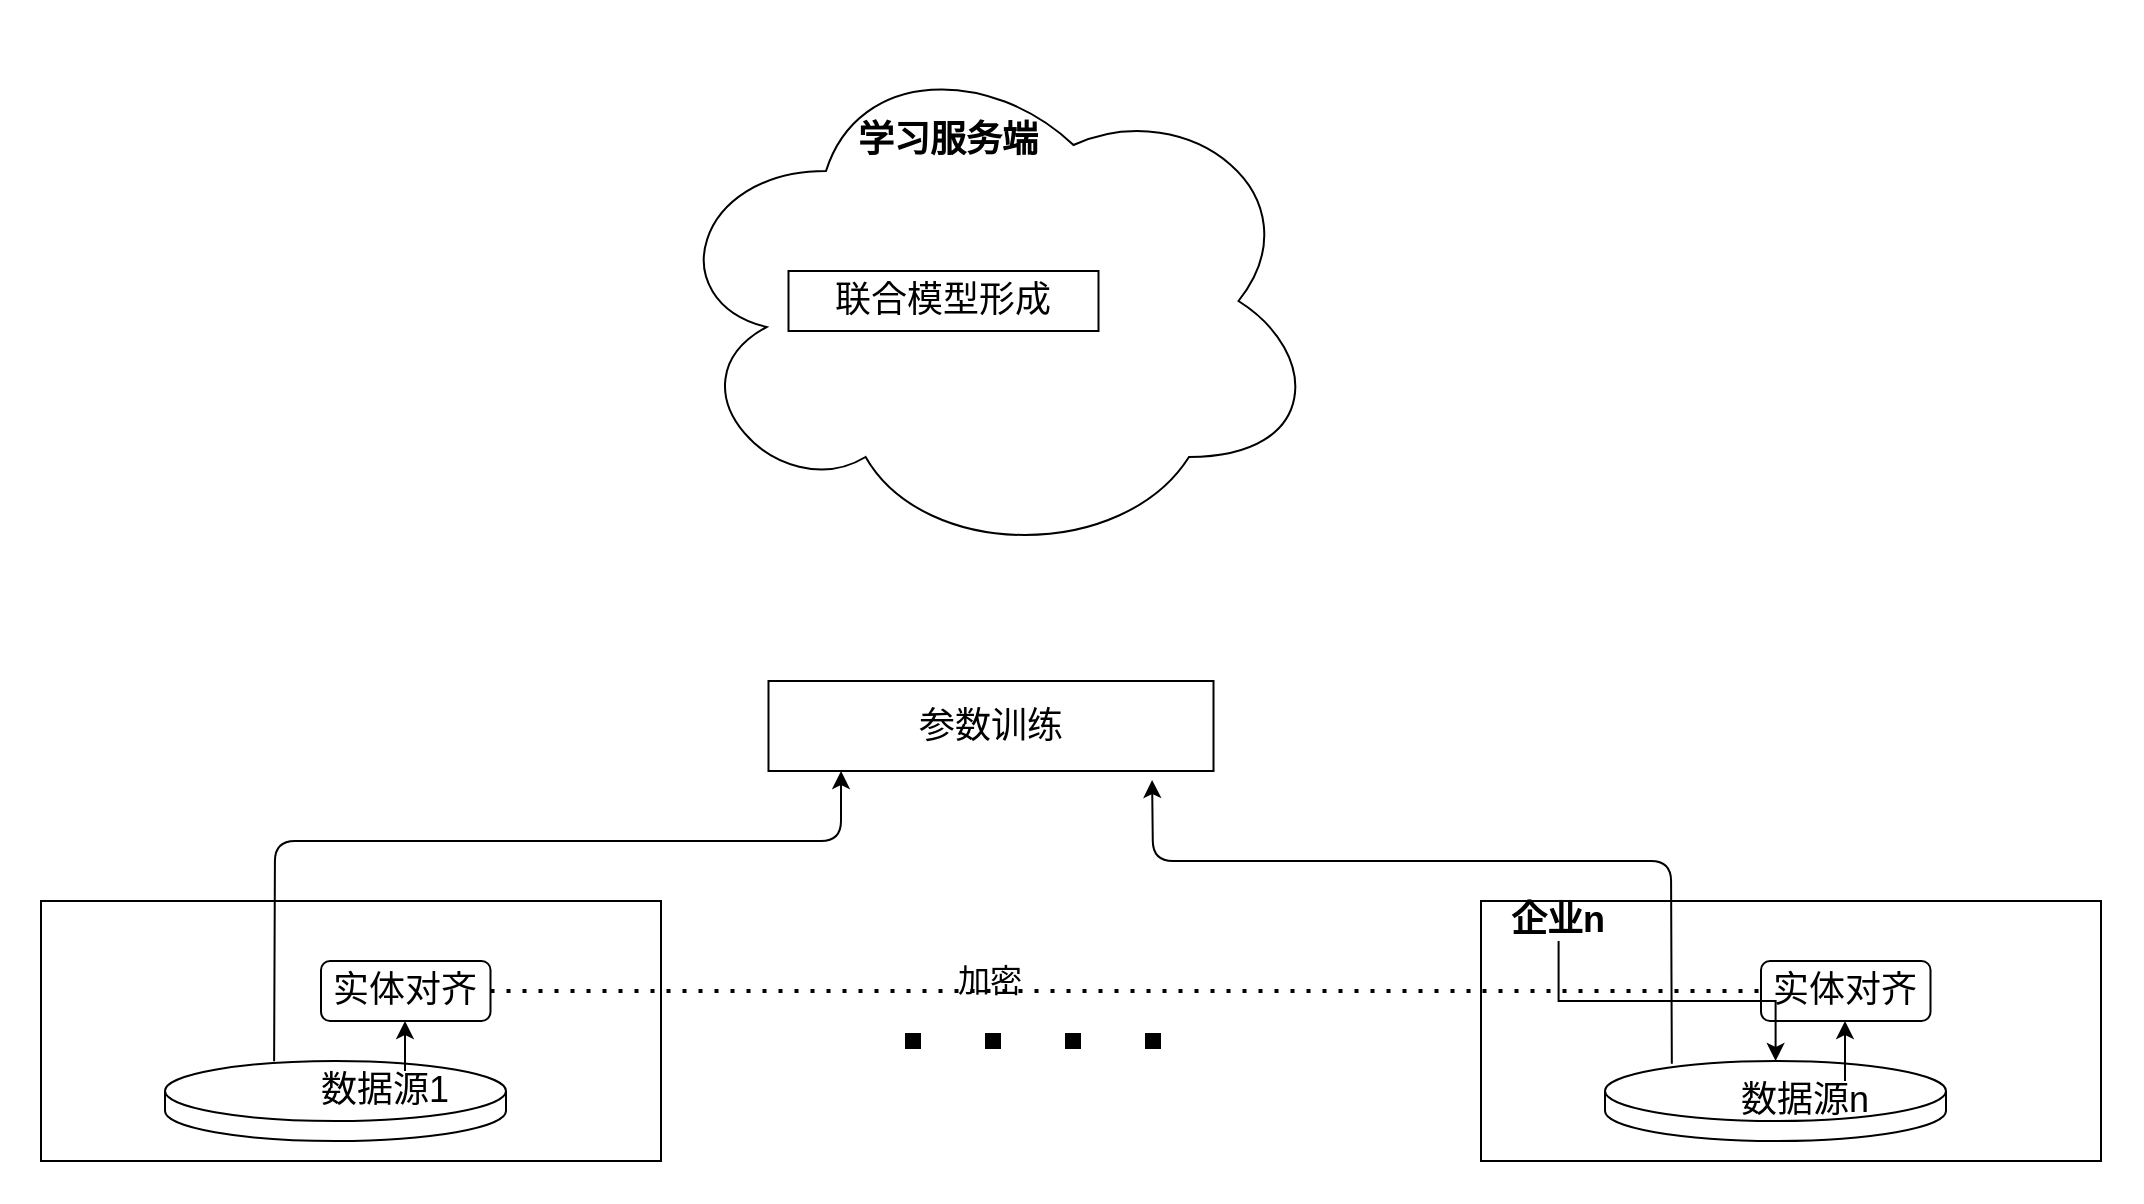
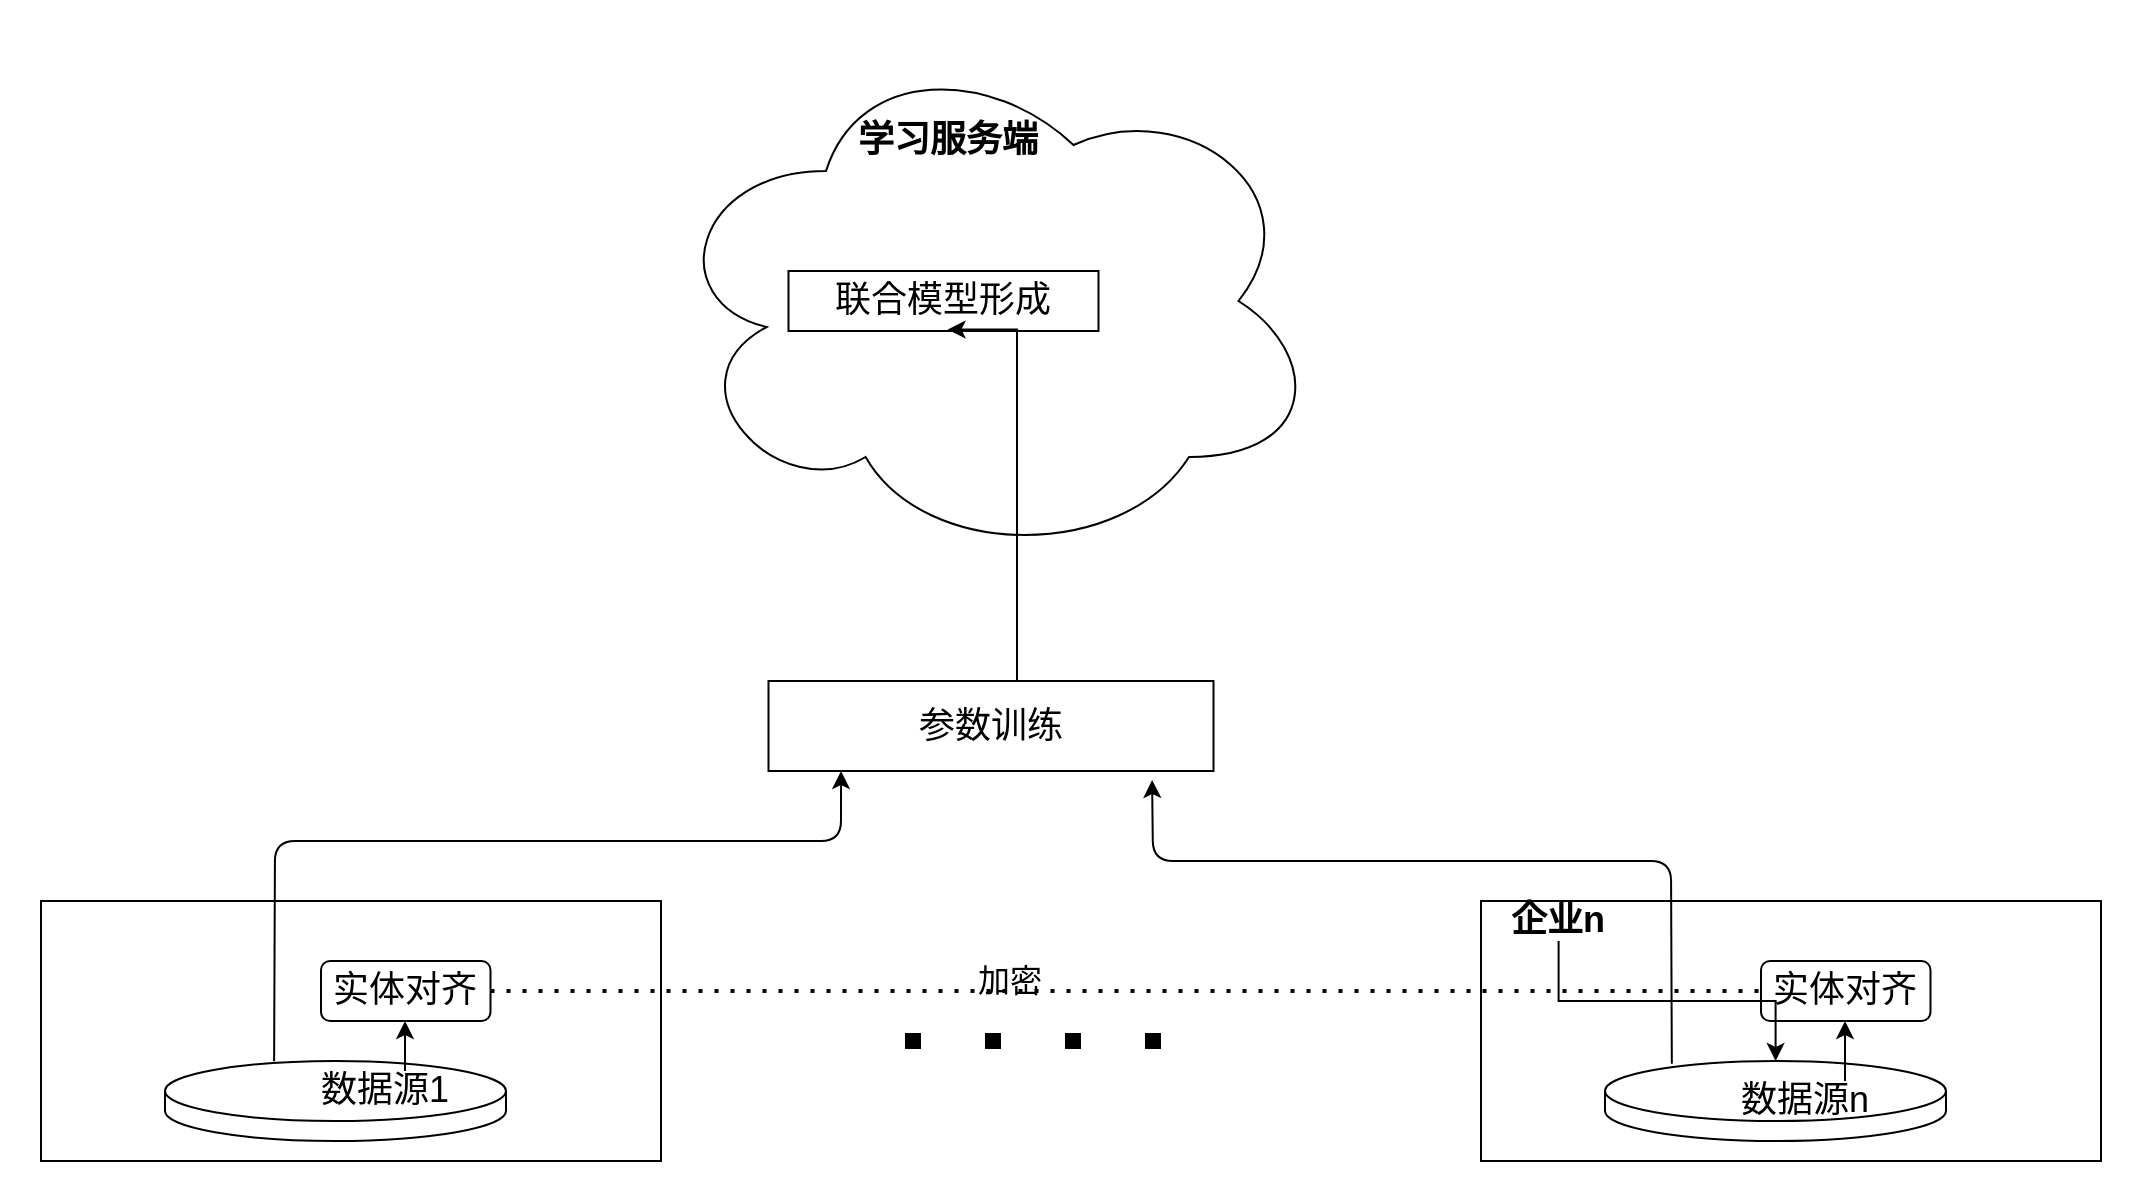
none -> (1017, 478)
(991, 981) -> (1011, 981)
